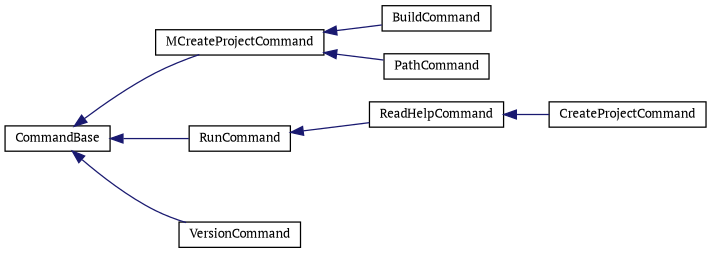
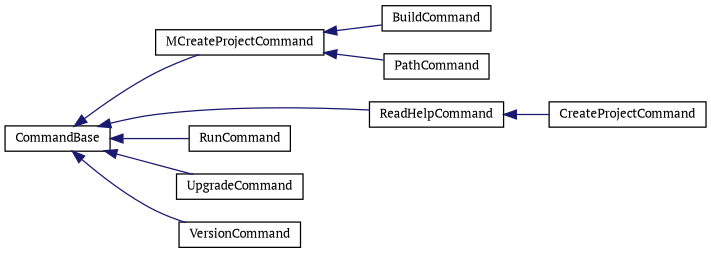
(336, 127) -> (239, 108)
none -> (240, 187)
